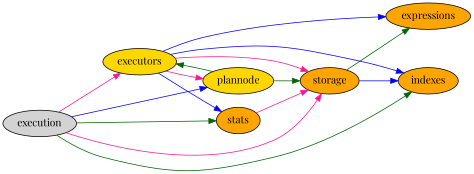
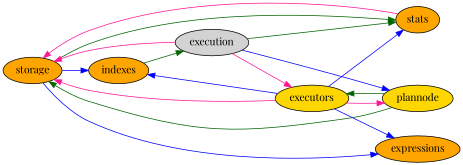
none -> (218, 18)
(375, 51) -> (198, 152)
(235, 165) -> (160, 58)
